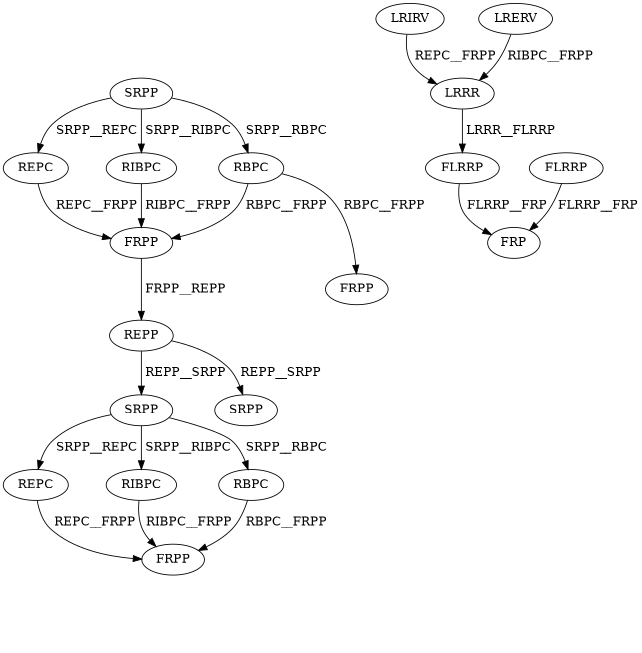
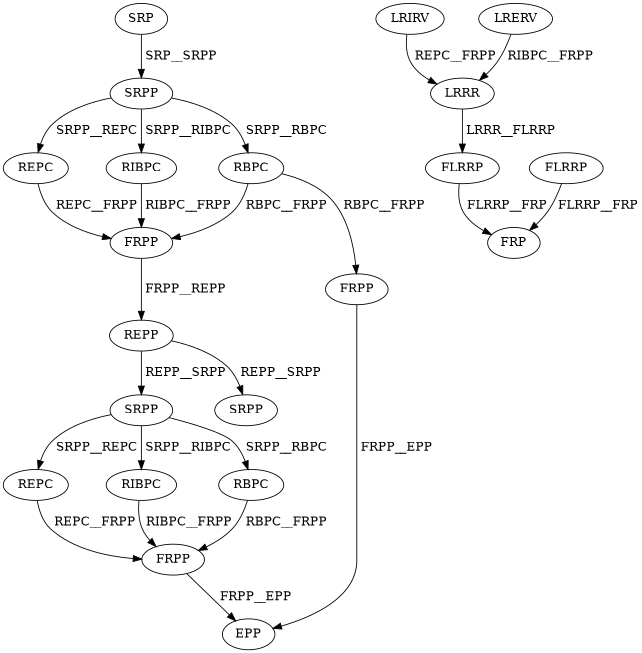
none -> (141, 19)
none -> (249, 634)
